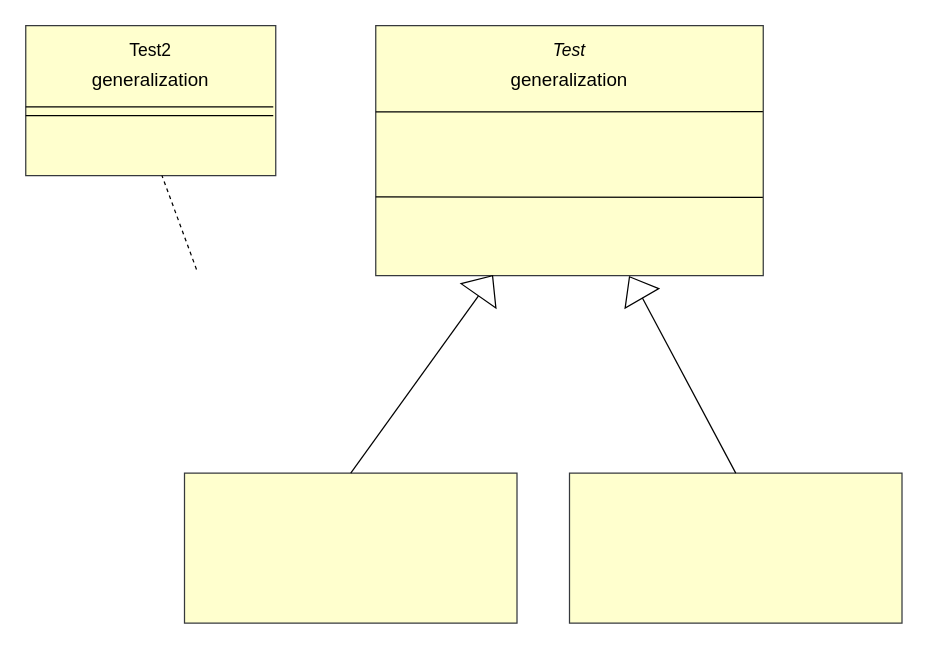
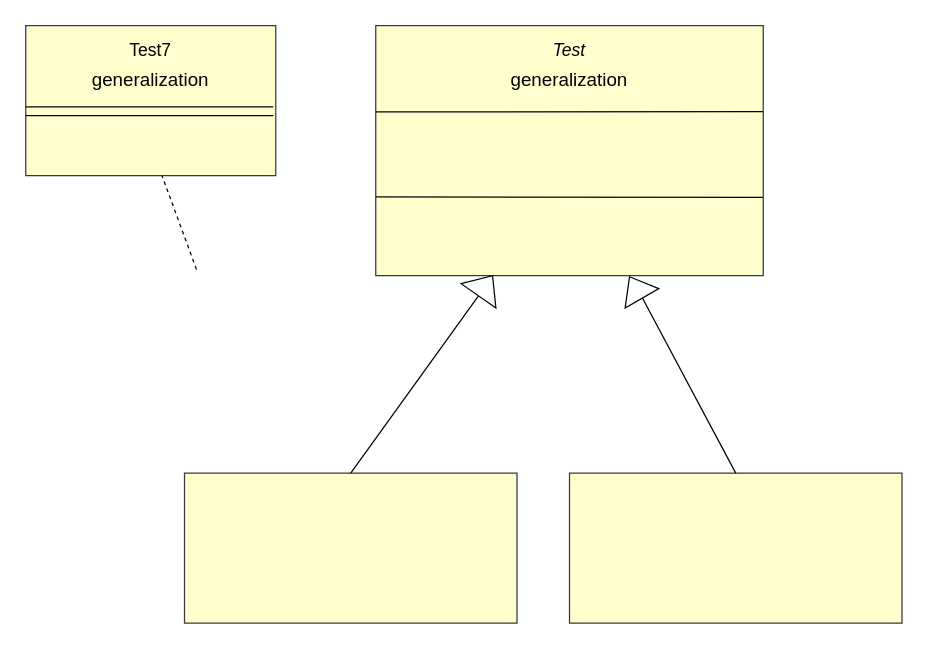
(151, 51) -> (151, 51)
